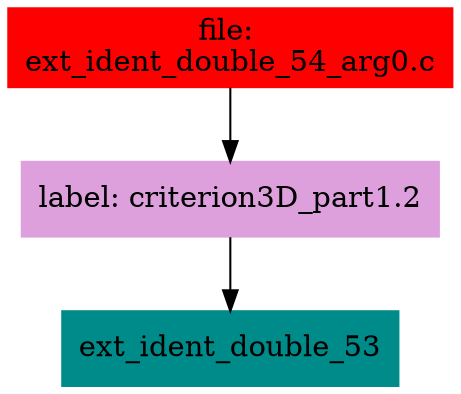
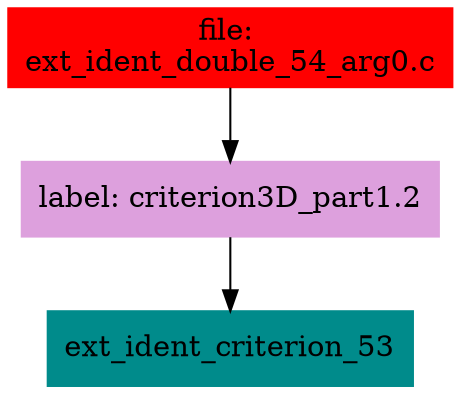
(230, 349) -> (230, 349)
